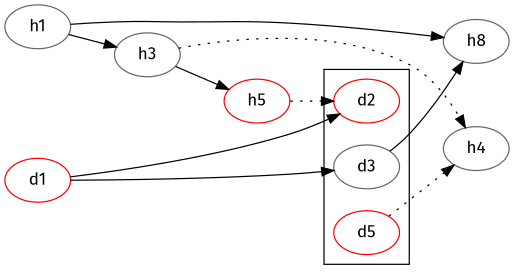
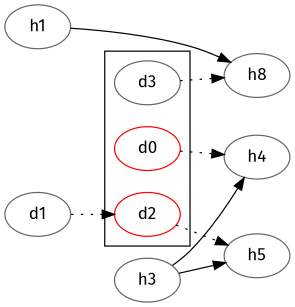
(87, 39) -> none
(332, 42) -> (210, 228)
(257, 101) -> (257, 256)
(306, 101) -> (196, 233)
(426, 114) -> (197, 79)
(201, 156) -> (87, 214)
(196, 178) -> none
(38, 180) -> (38, 214)
(367, 233) -> (147, 149)
